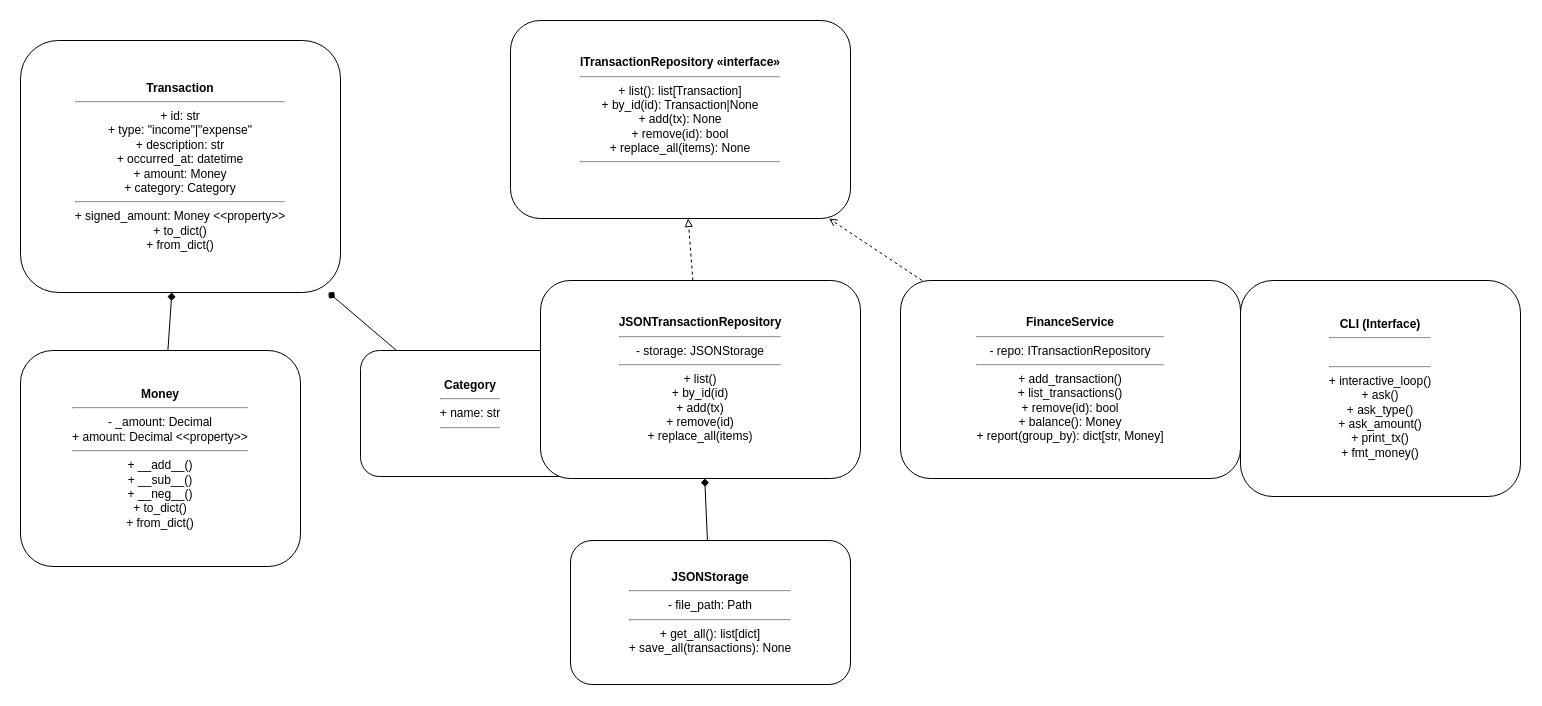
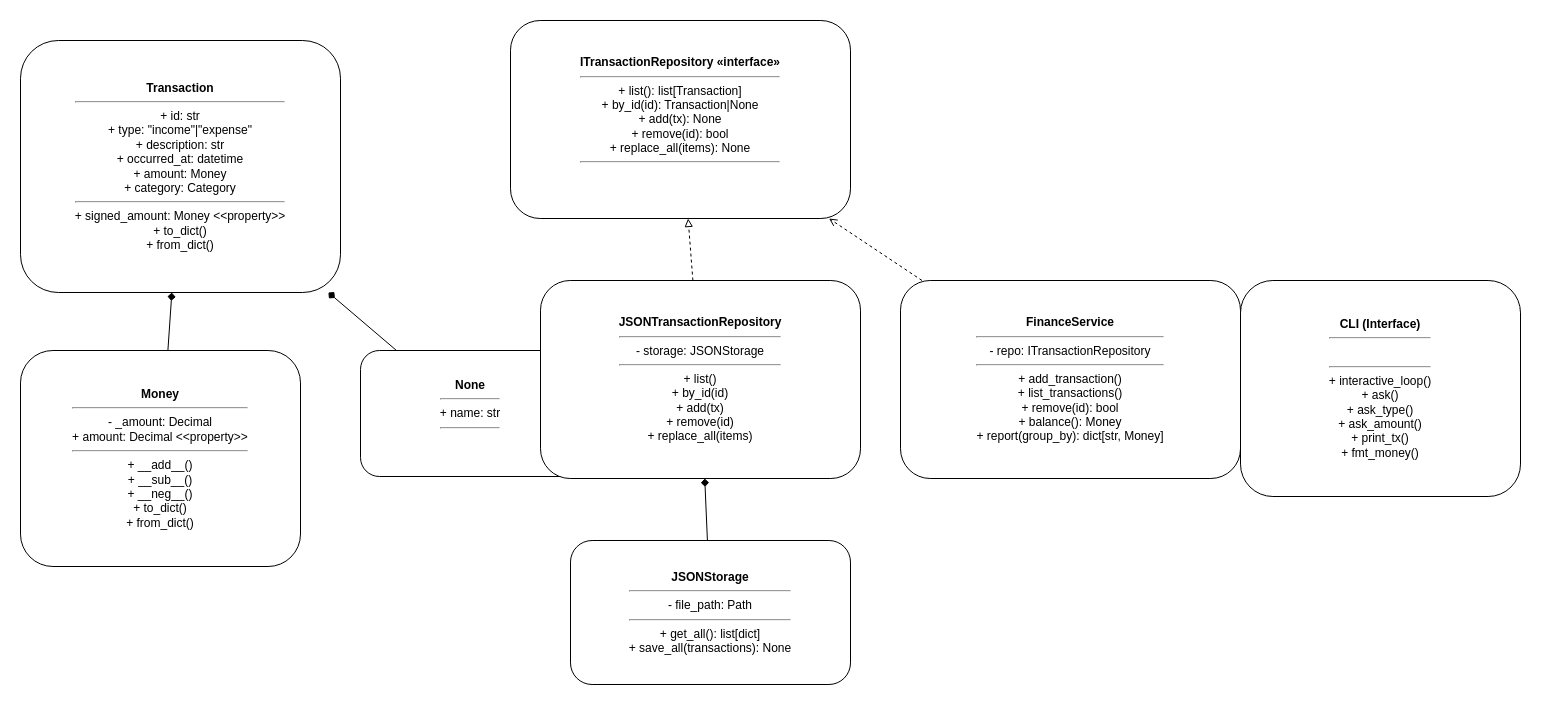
(471, 414) -> (471, 414)
